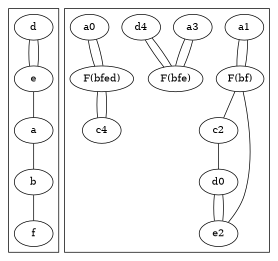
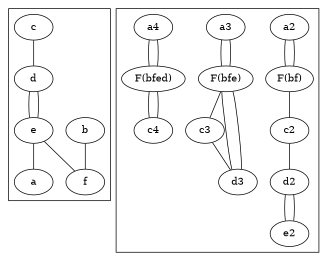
none -> (34, 27)
(90, 27) -> (153, 27)
(141, 27) -> (238, 182)
(244, 27) -> (290, 27)
none -> (205, 130)
(34, 156) -> none
none -> (59, 156)
(250, 159) -> none
(219, 182) -> (290, 182)
